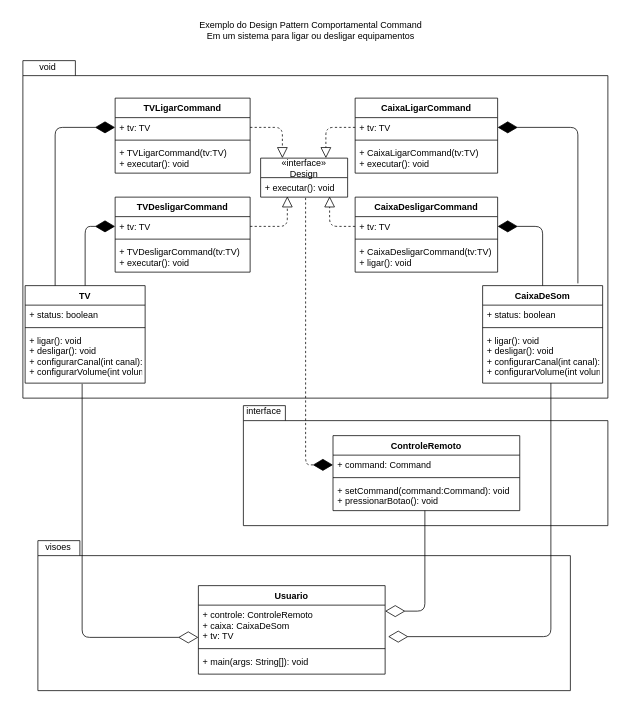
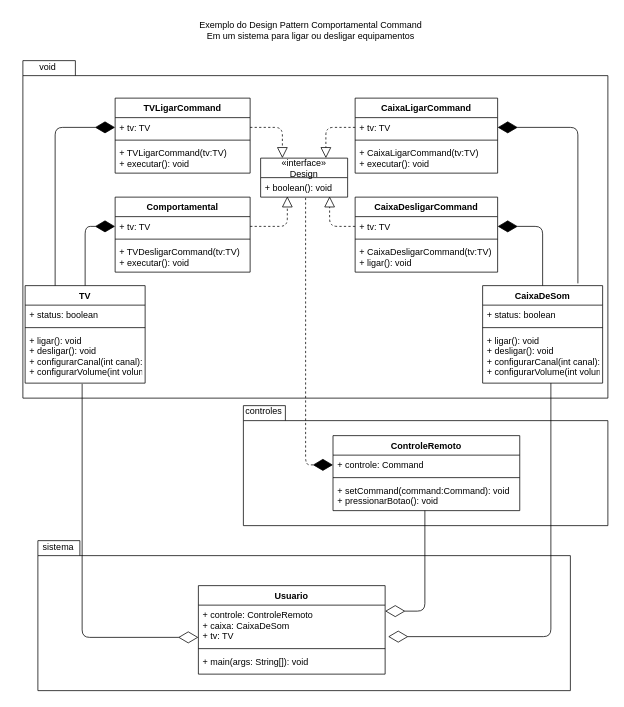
(305, 188) -> (302, 188)
(182, 207) -> (182, 207)
(264, 411) -> (264, 411)
(379, 465) -> (380, 465)
(59, 547) -> (59, 547)
